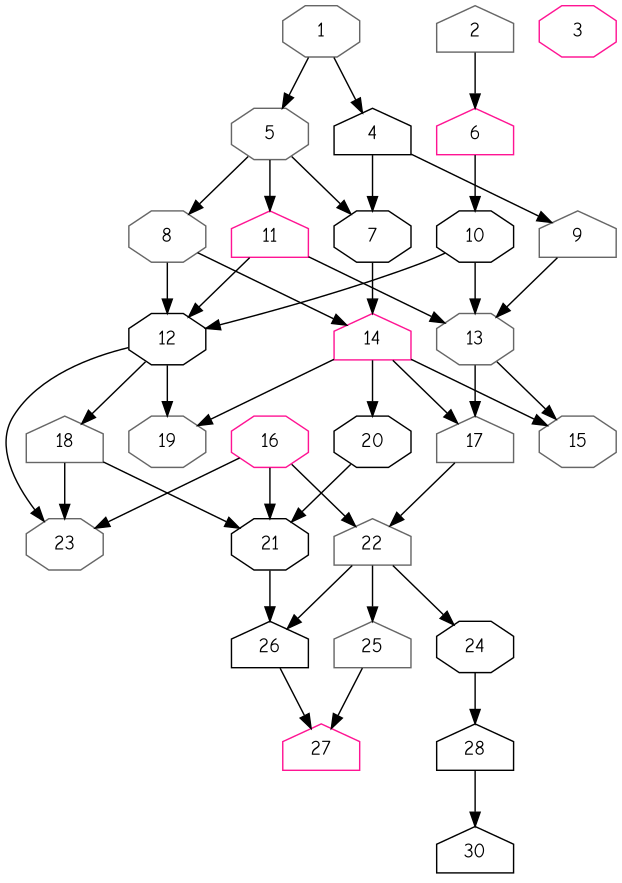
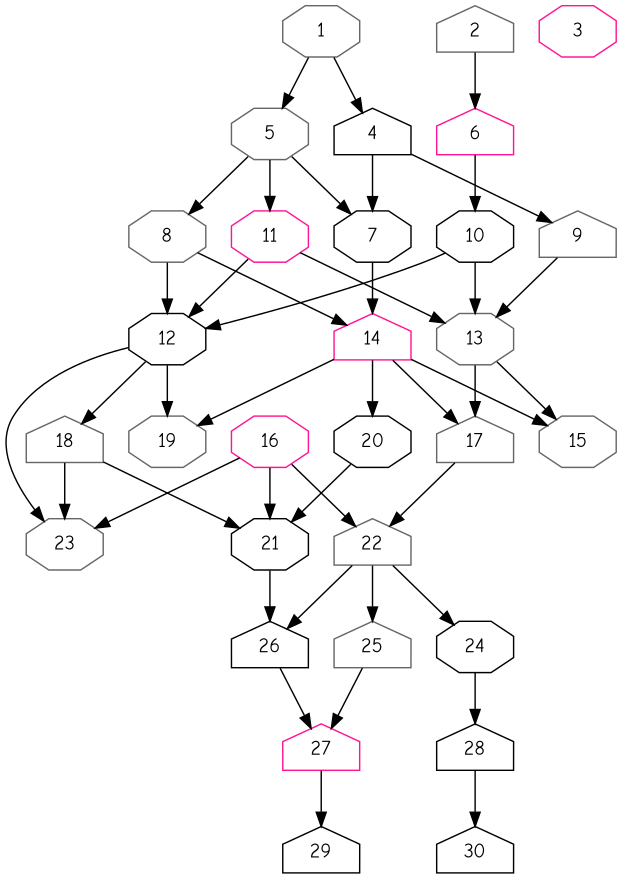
(270, 237) -> (270, 237)
none -> (321, 852)
